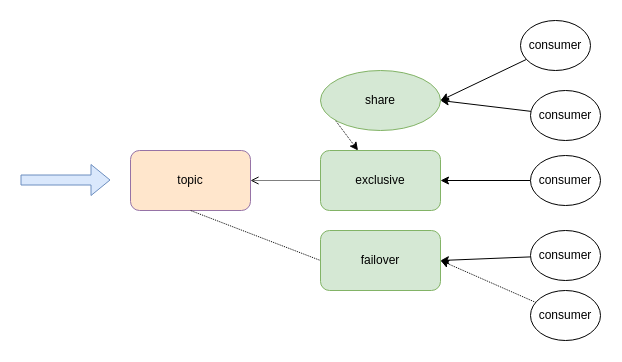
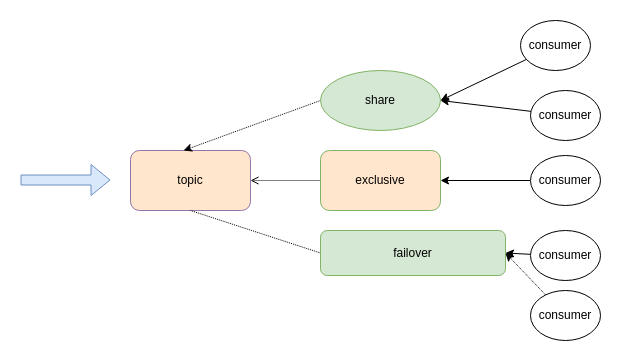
(345, 133) -> (253, 125)
(381, 181) -> (381, 181)
(381, 261) -> (413, 253)
